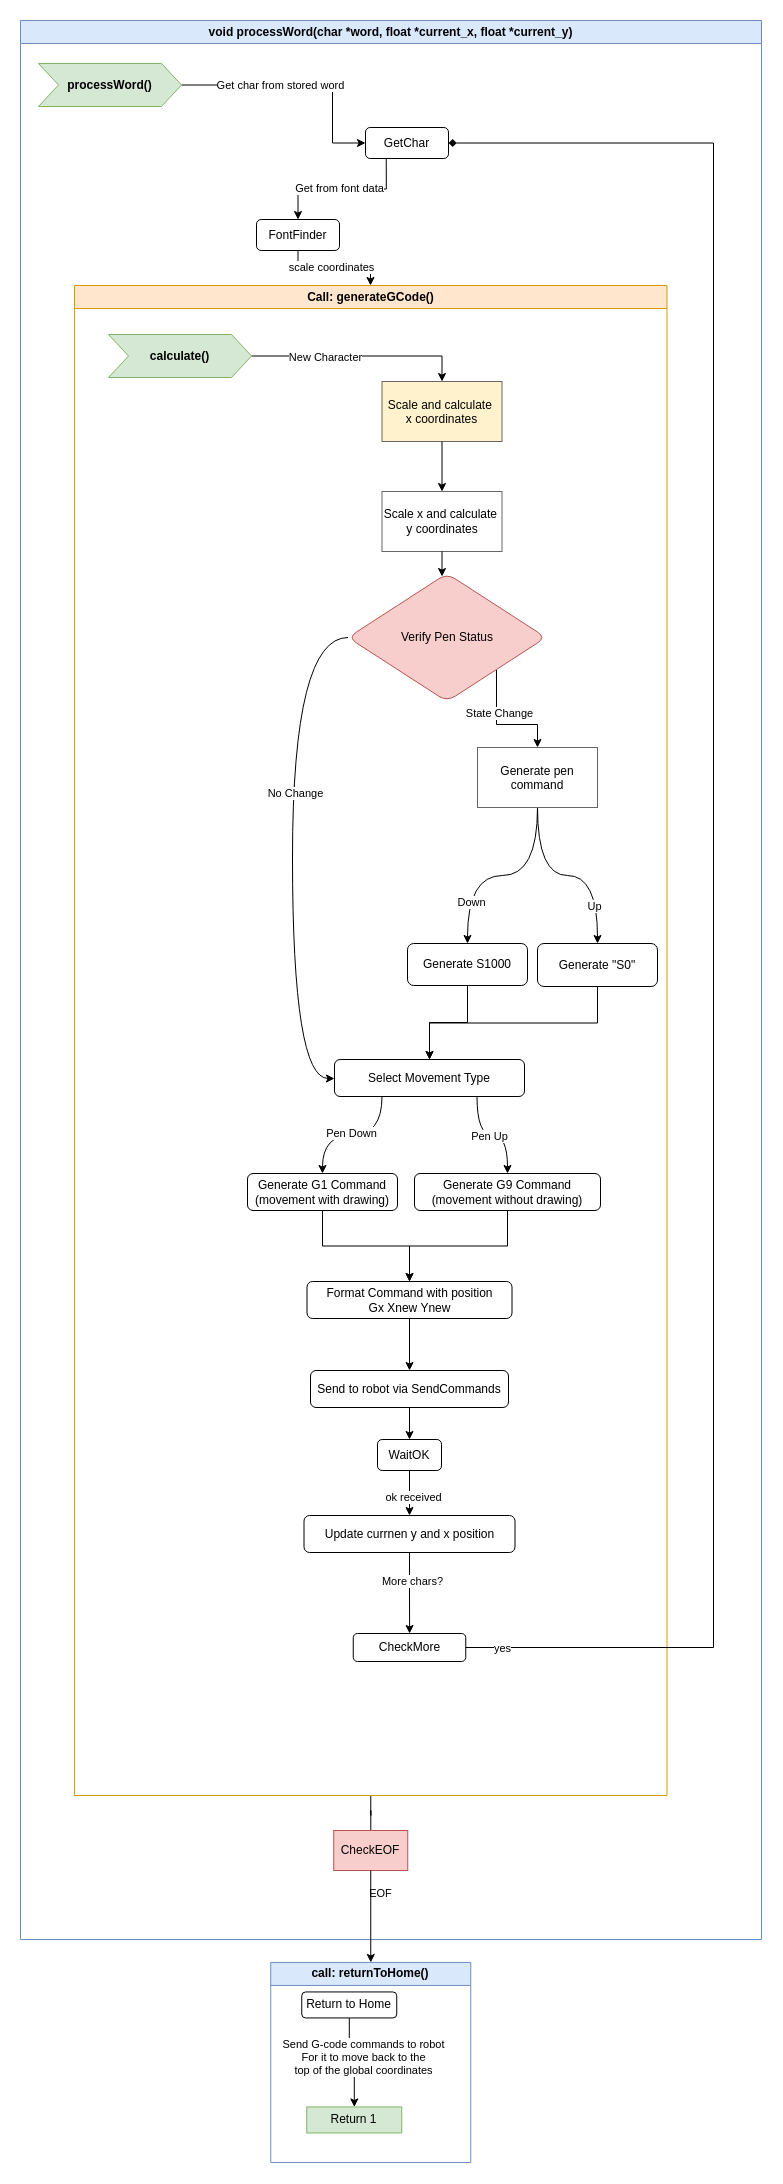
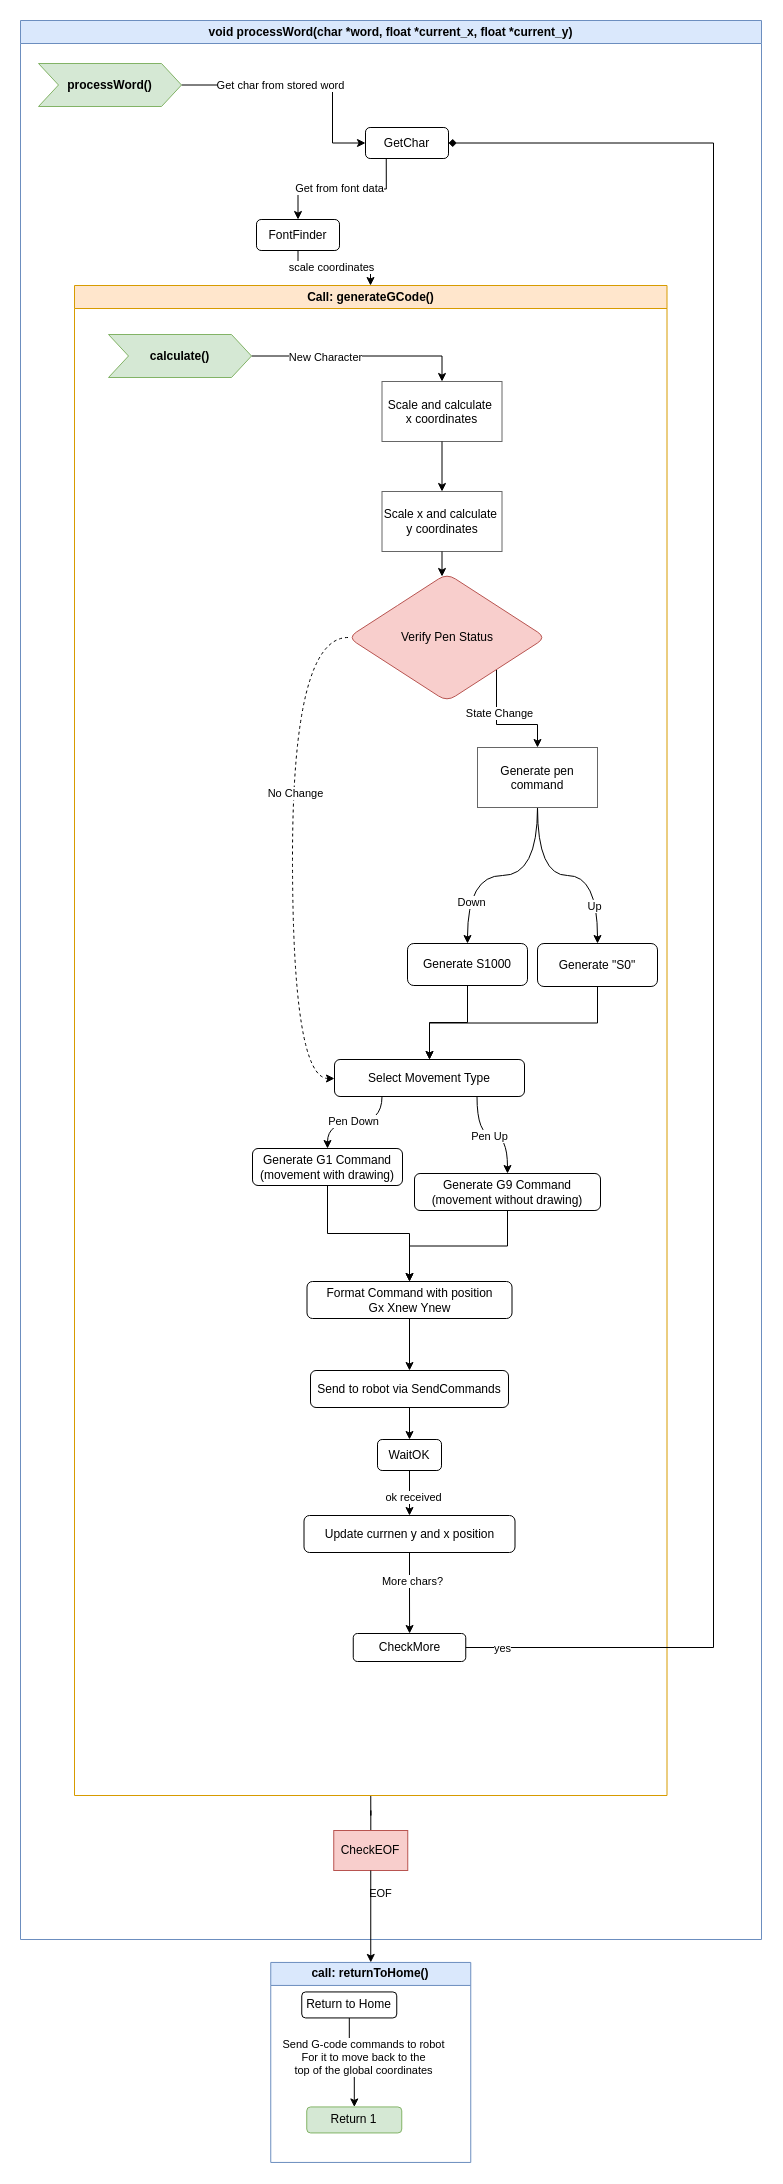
(442, 412) -> (442, 412)
(294, 942) -> (294, 942)
(323, 1192) -> (328, 1167)
(354, 2120) -> (354, 2120)
